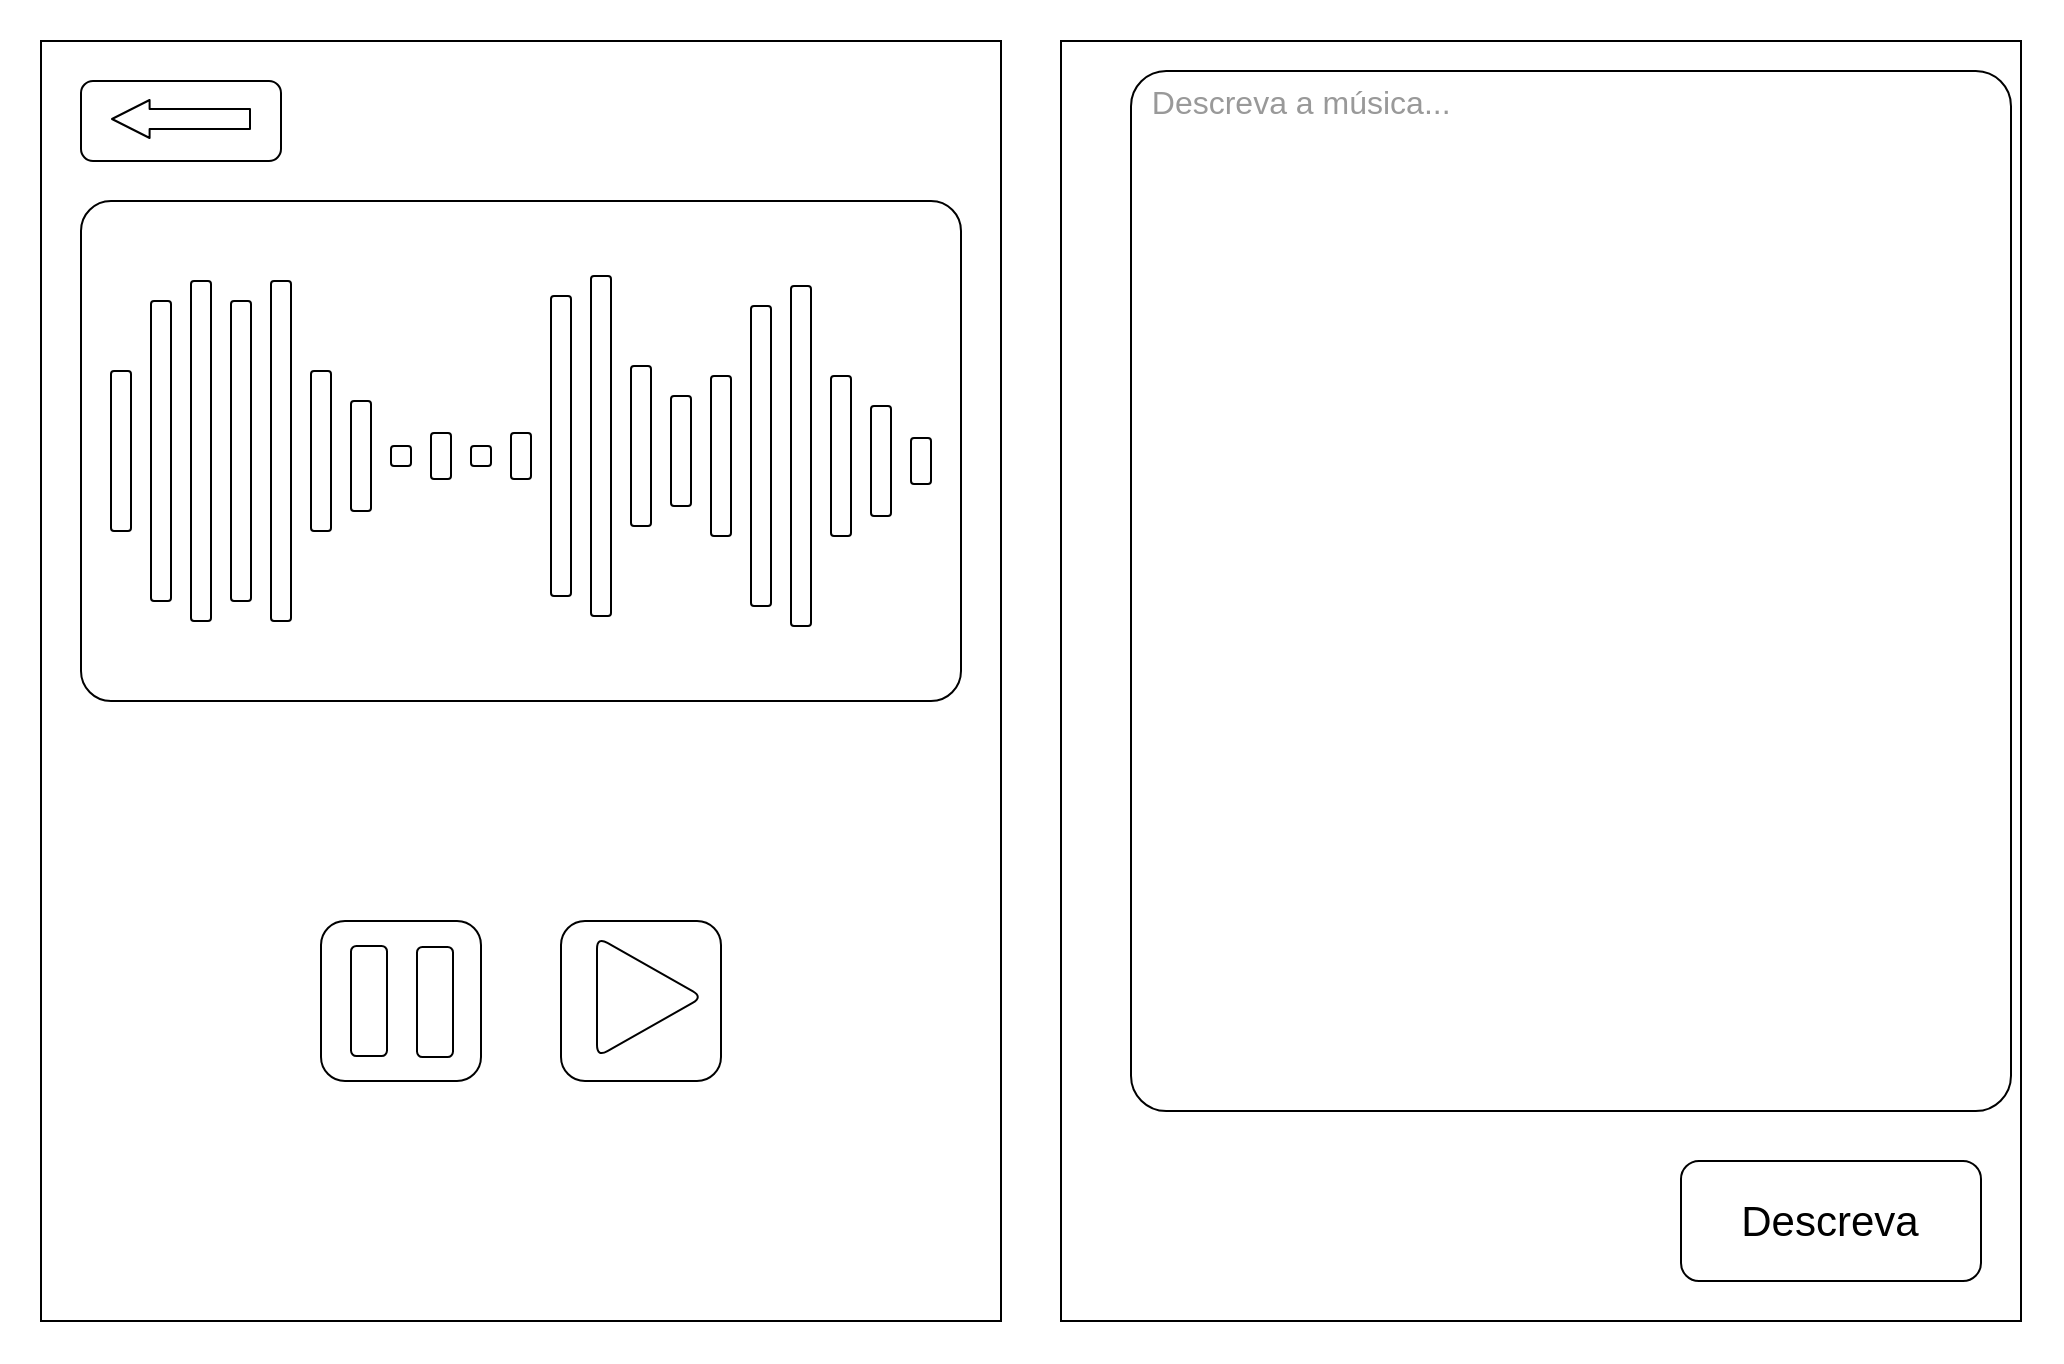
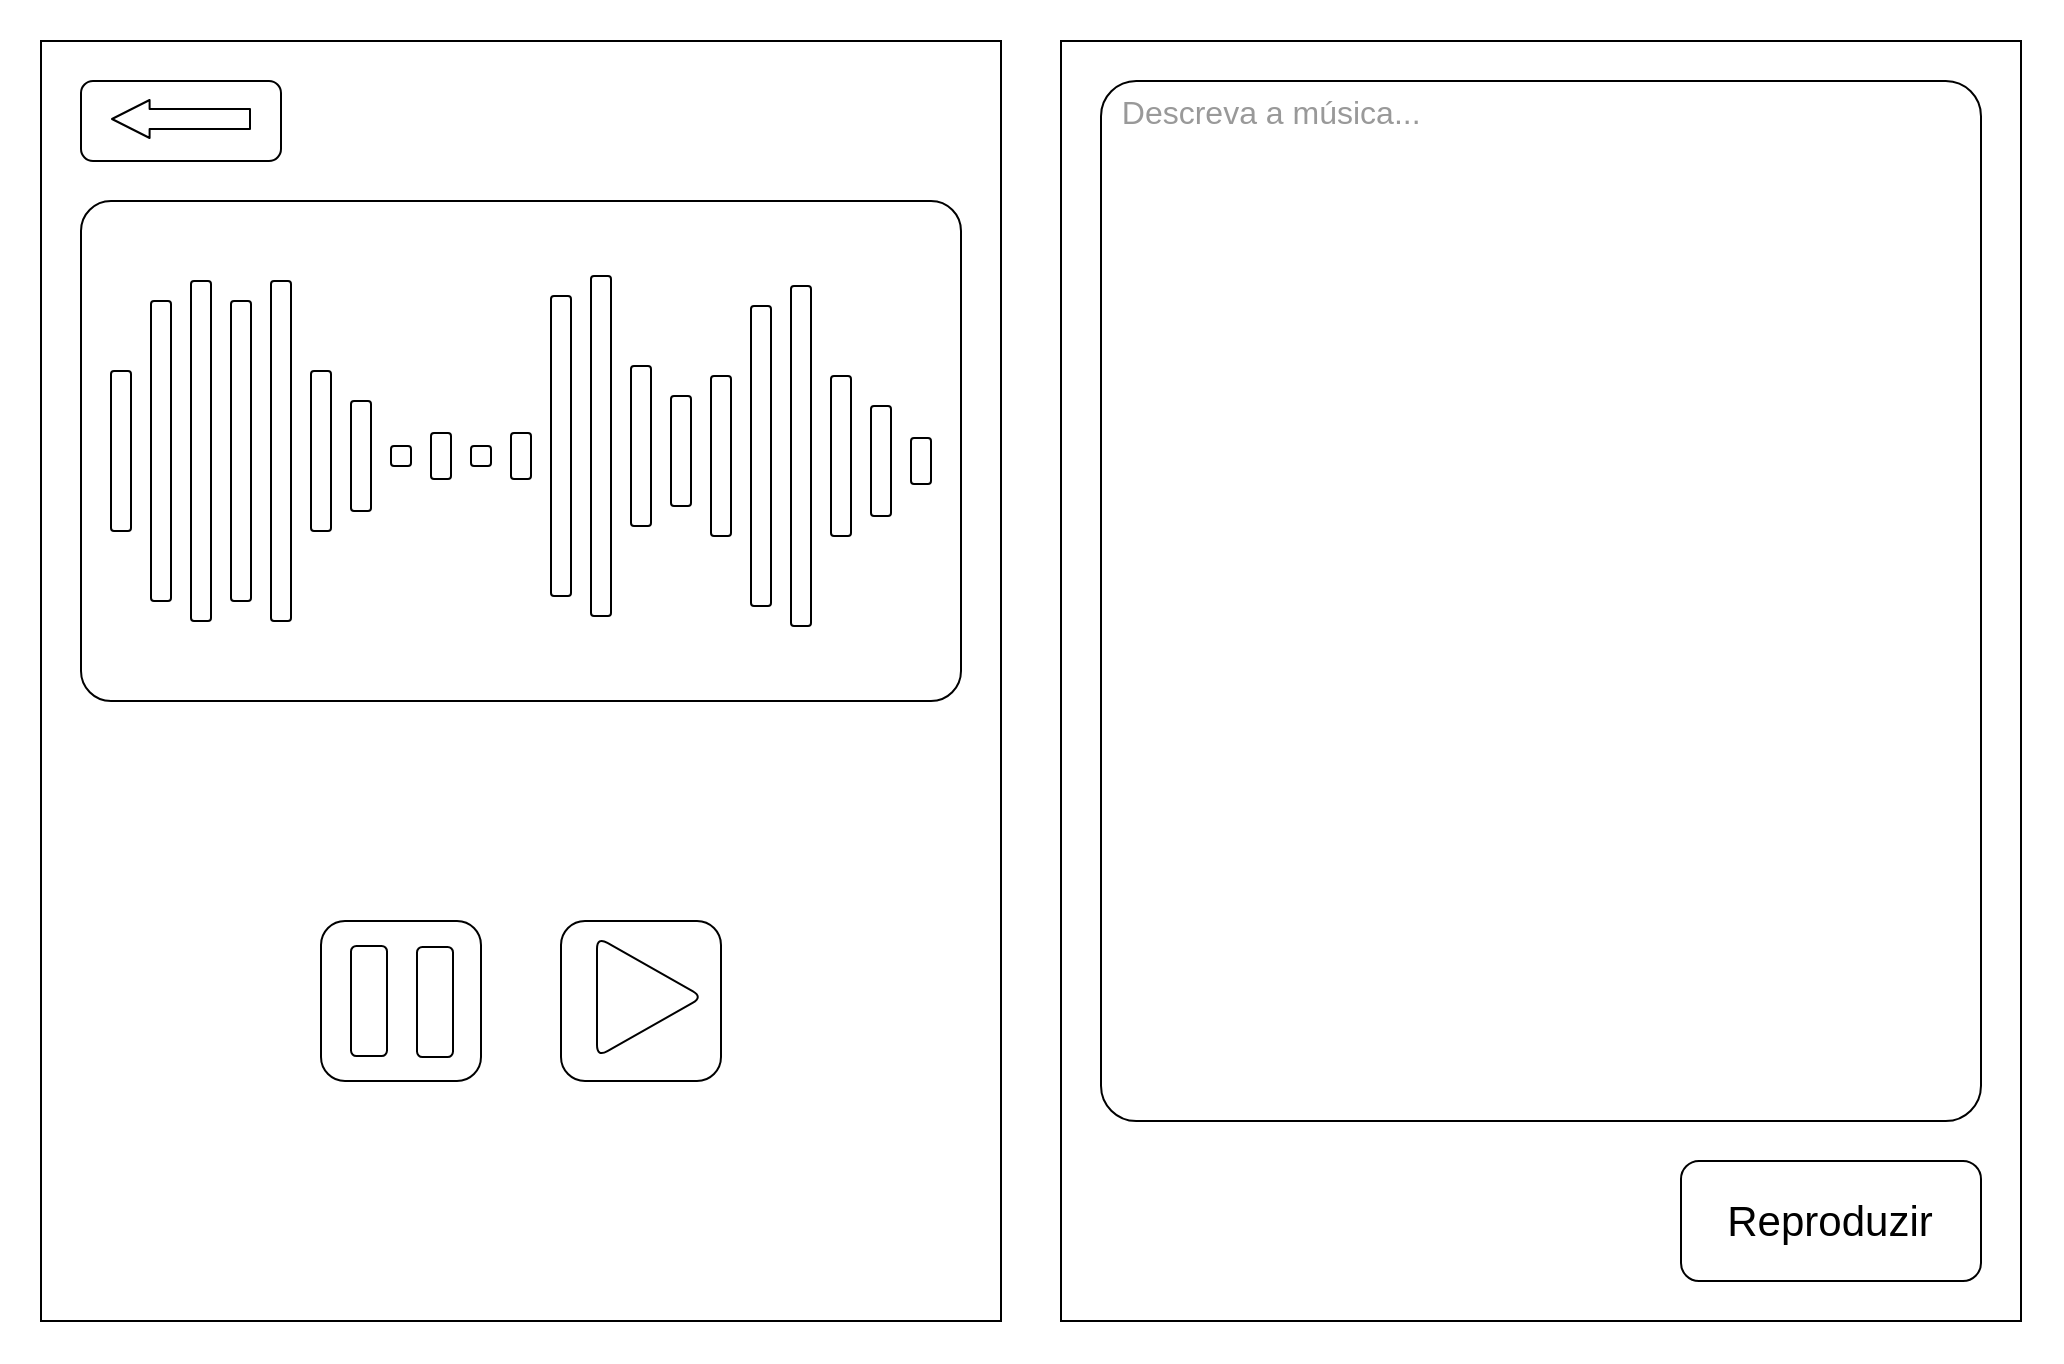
(1571, 591) -> (1541, 601)
(1831, 1221) -> (1831, 1221)
